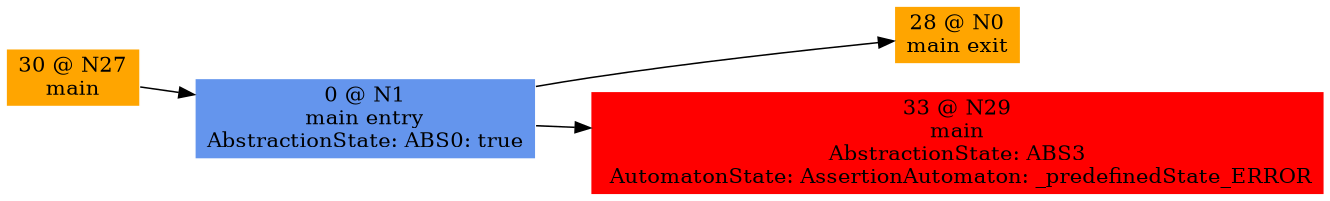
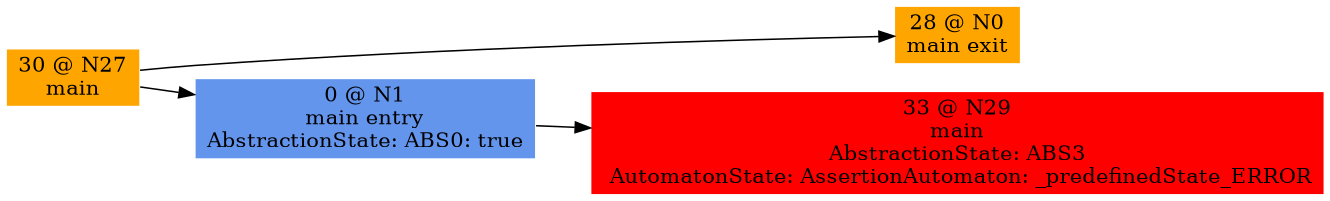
(707, 62) -> (509, 48)
